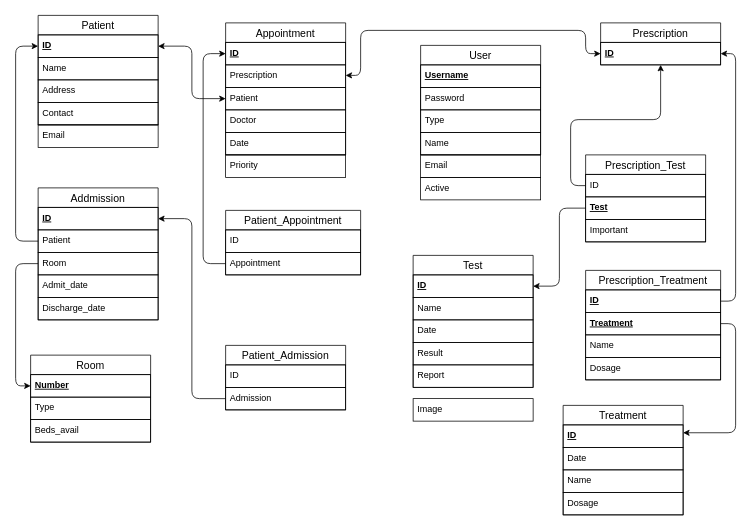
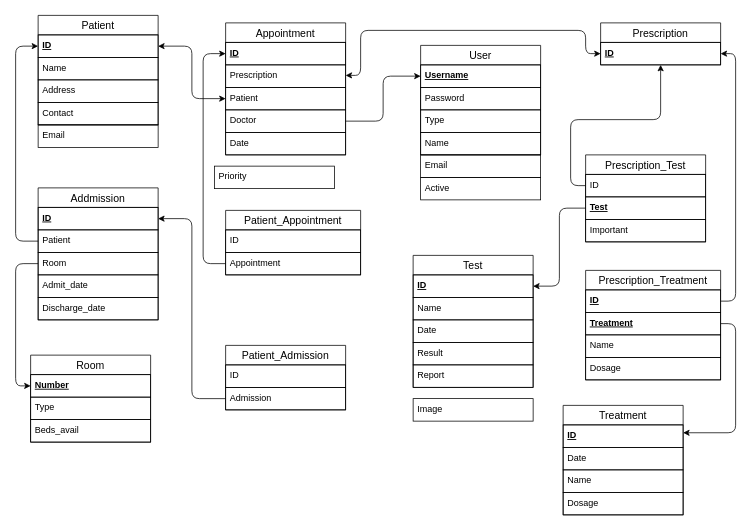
none -> (385, 78)
(285, 166) -> (274, 177)
